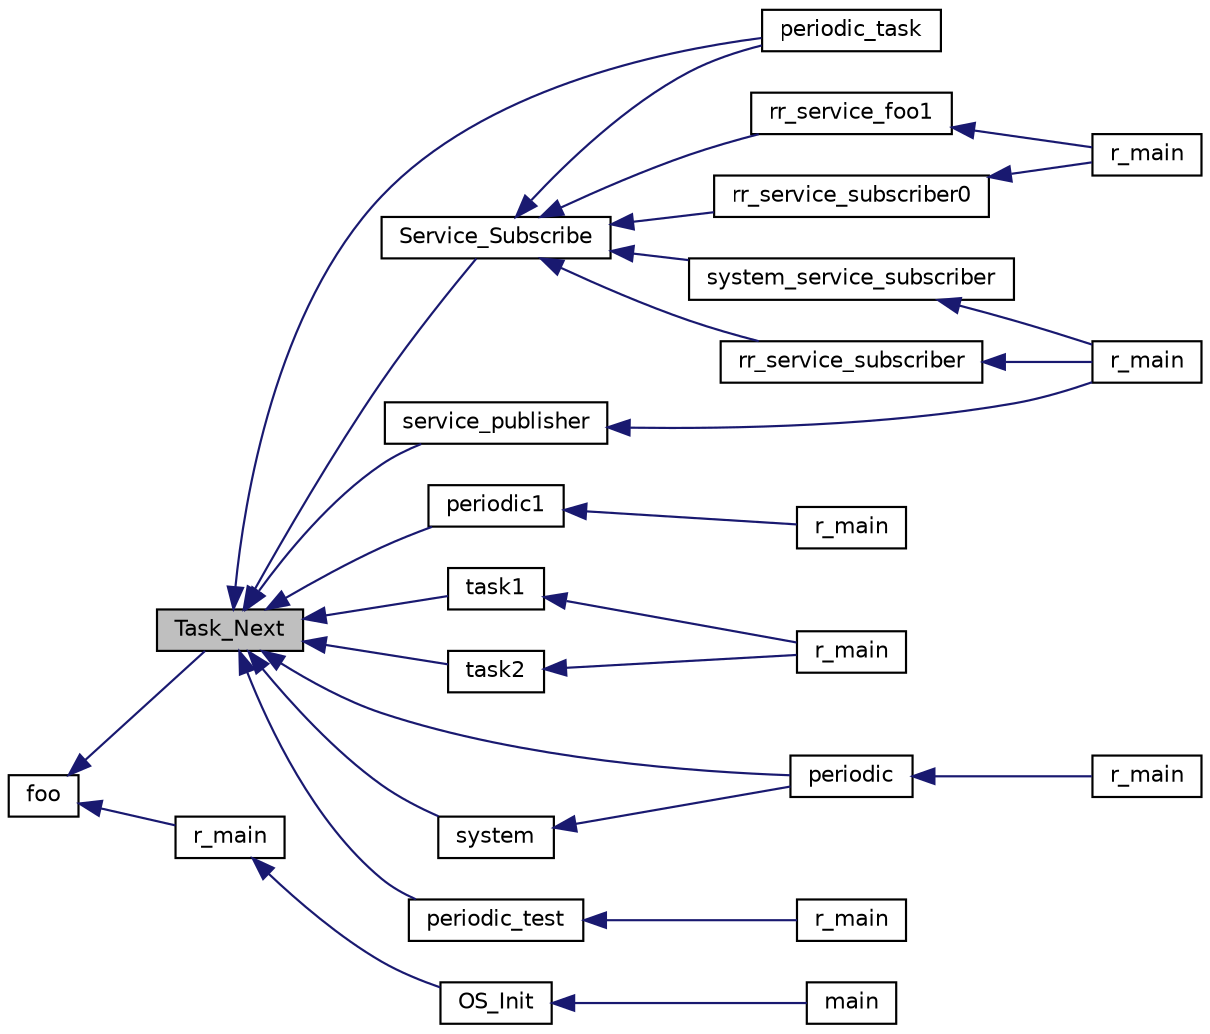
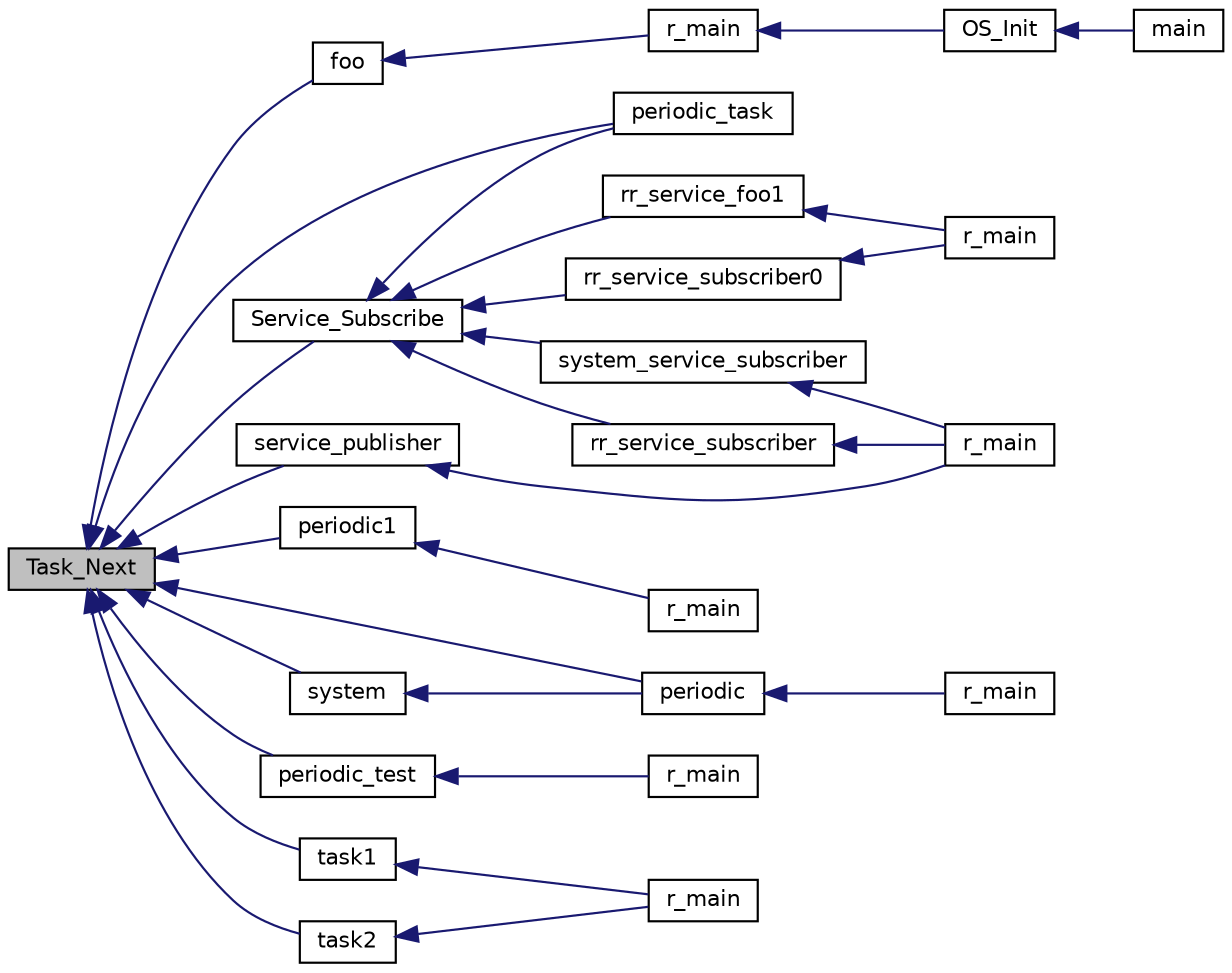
(145, 705) -> (160, 280)
